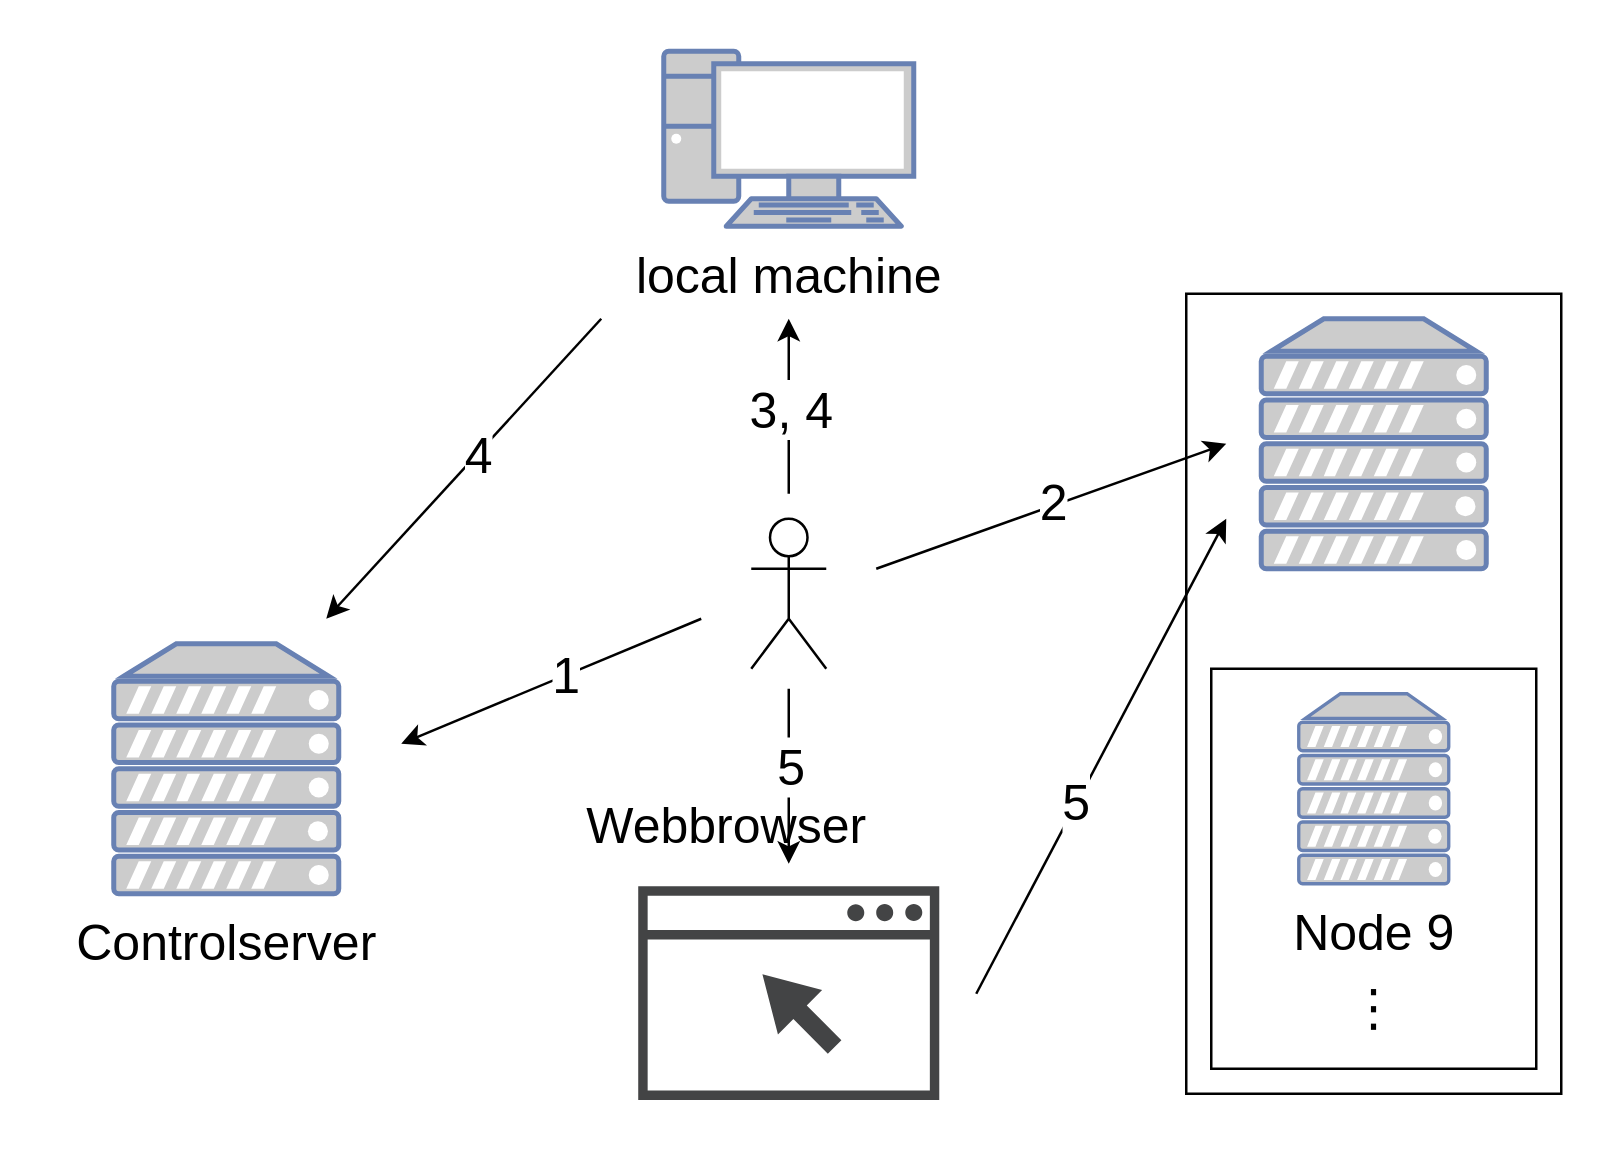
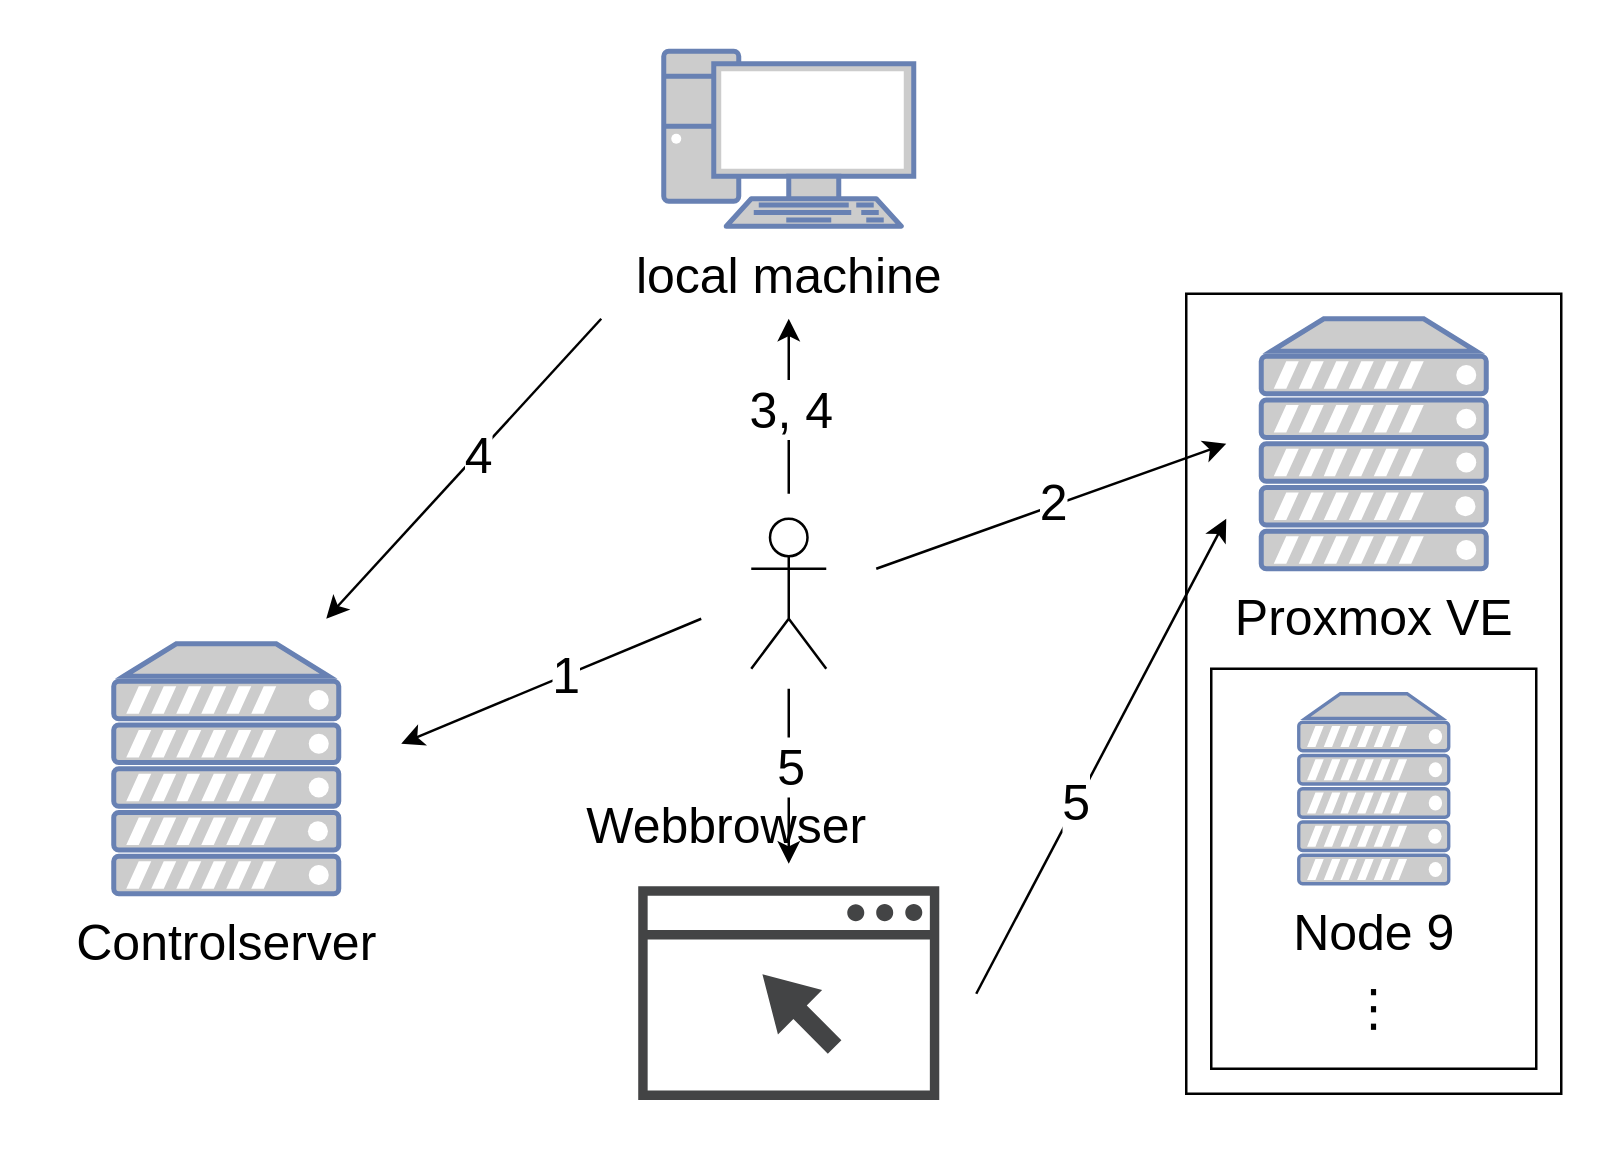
none -> (1374, 616)
